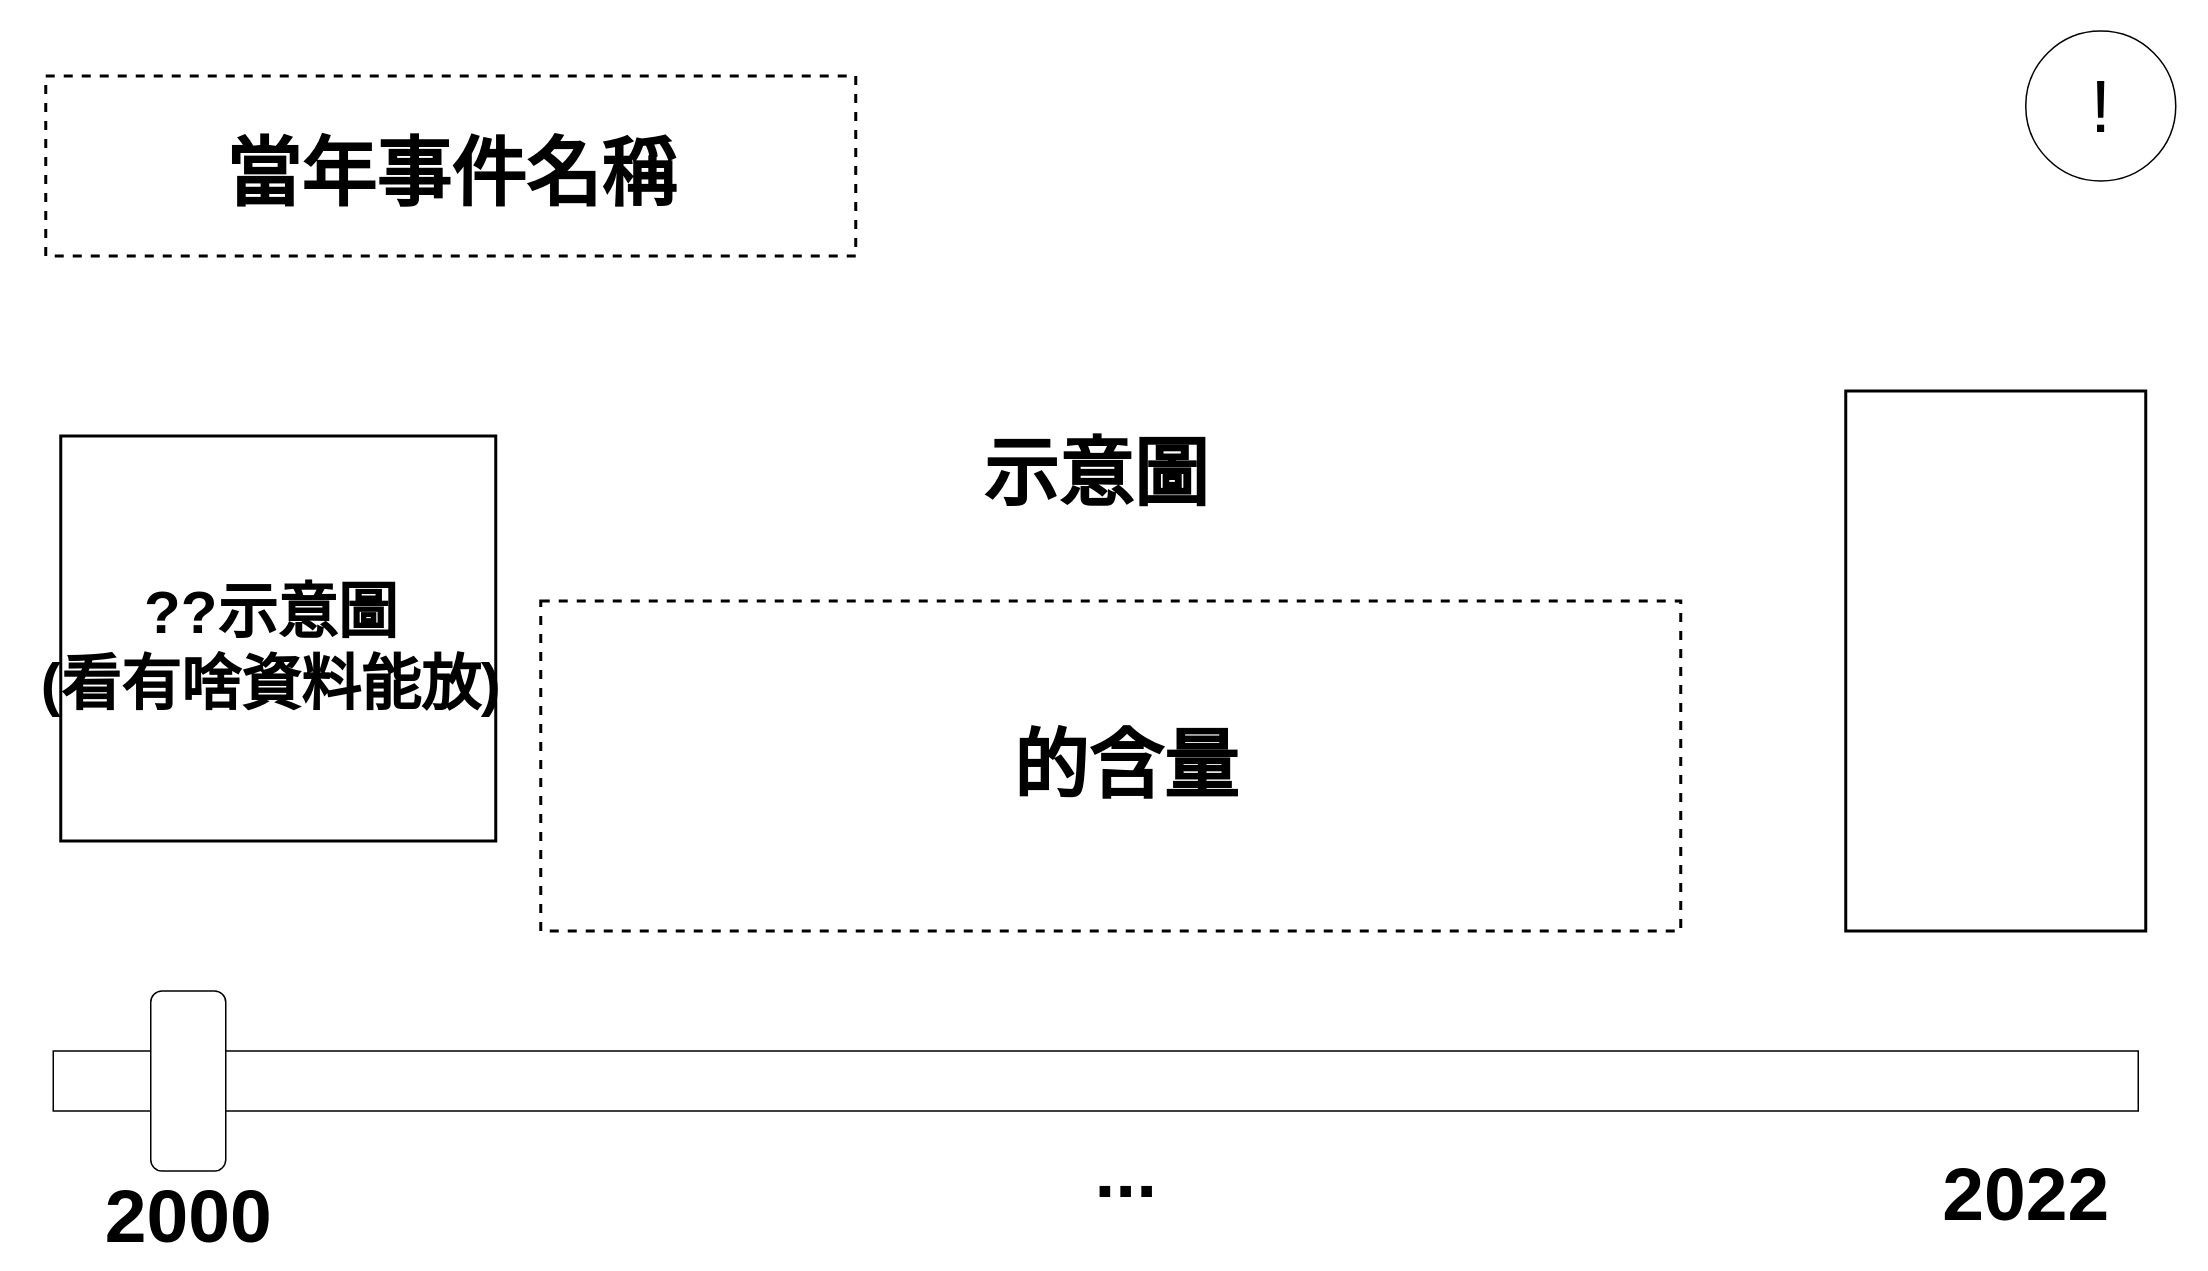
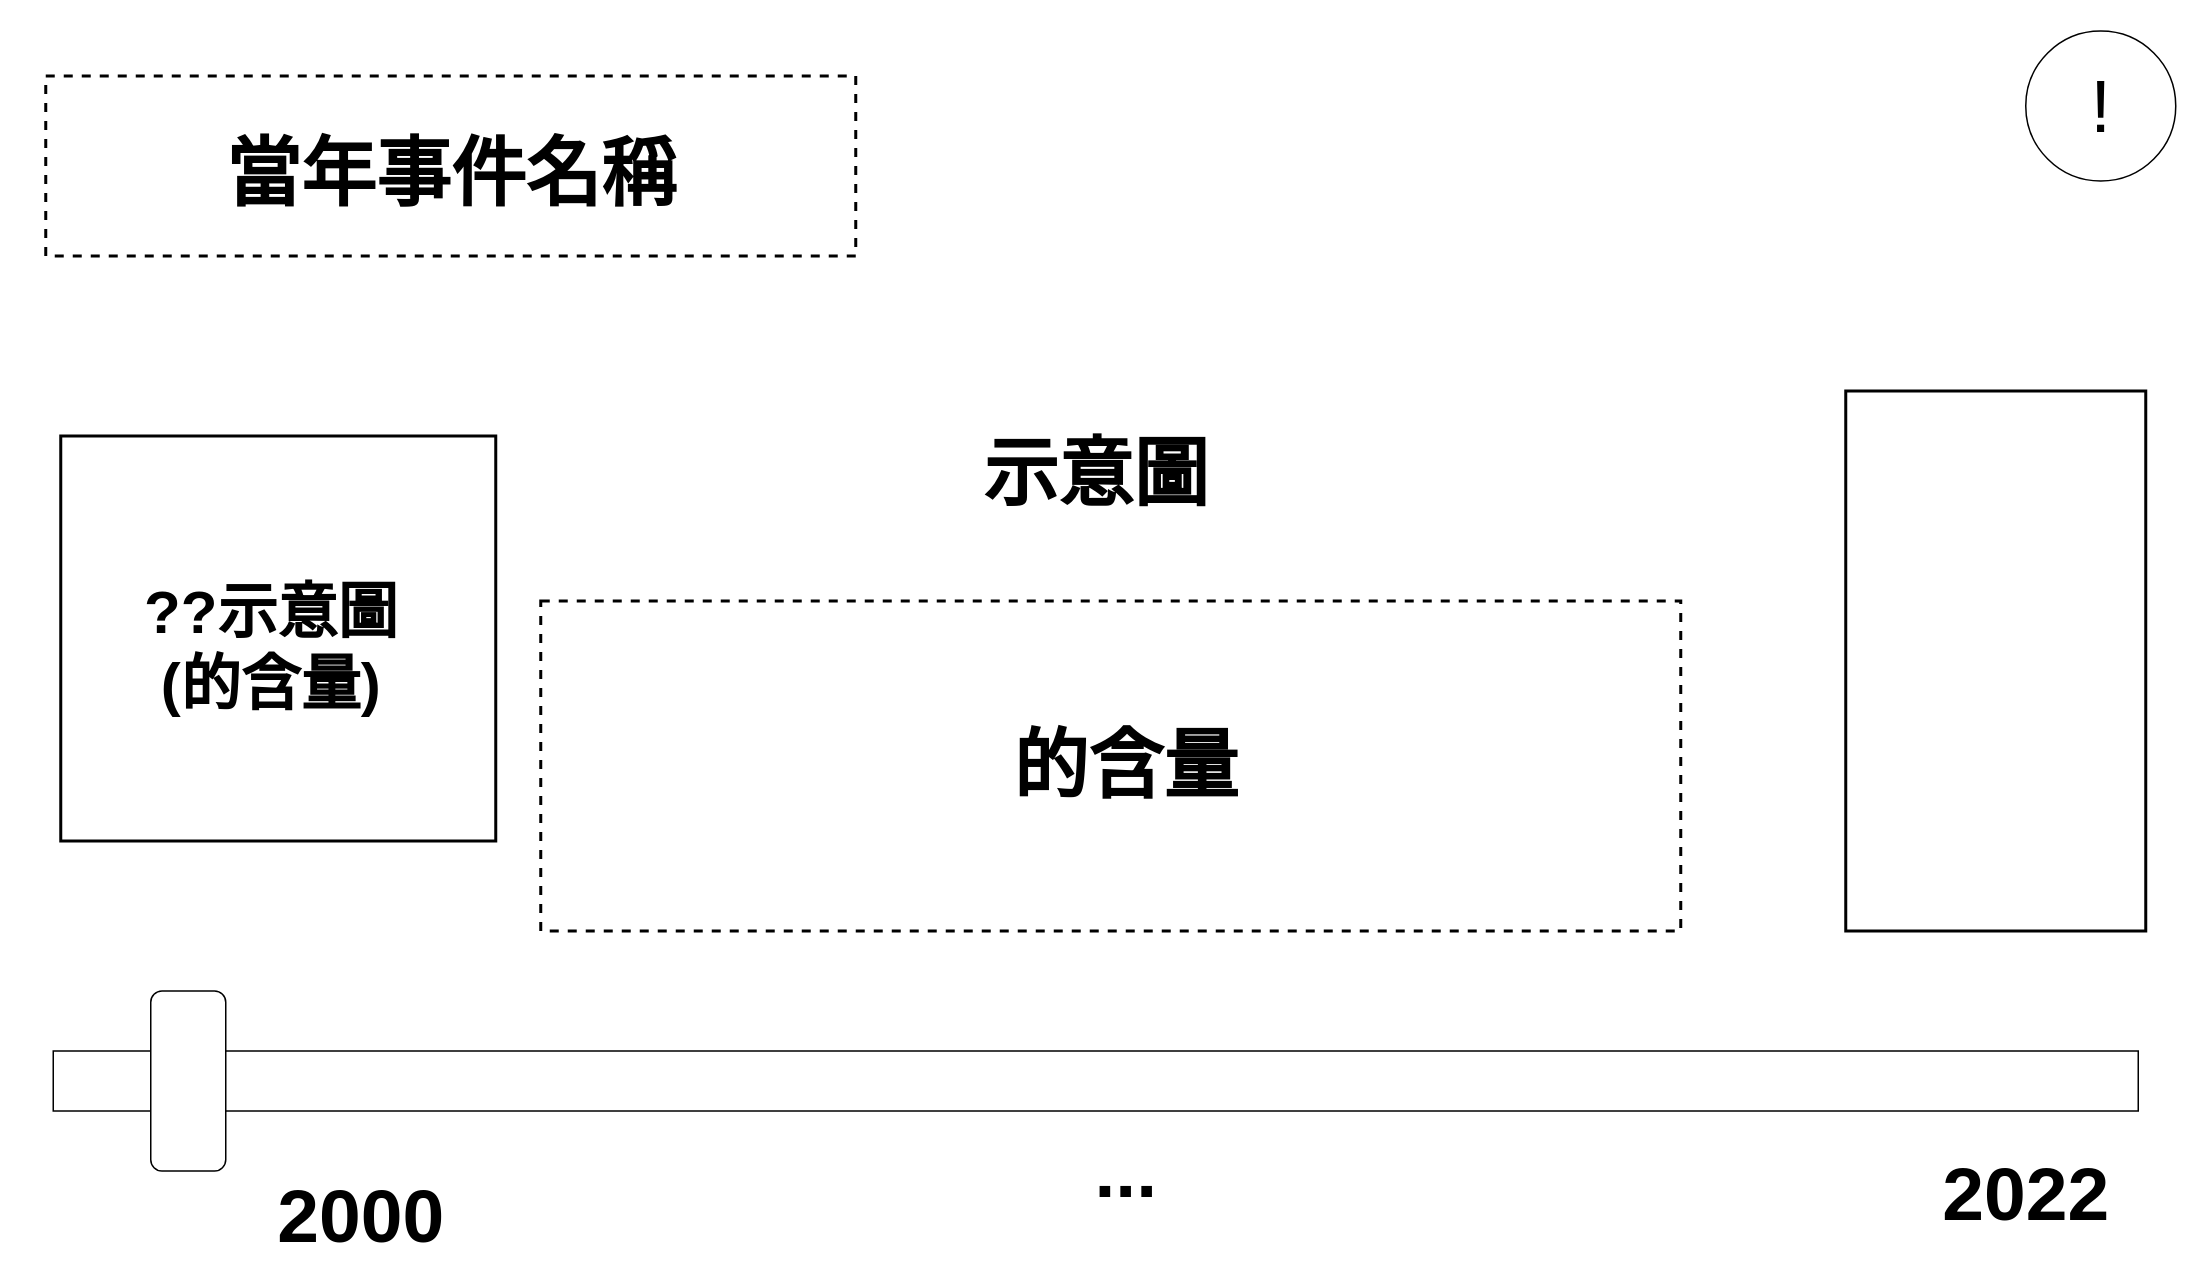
(272, 683) -> (272, 683)
(188, 1216) -> (361, 1216)
